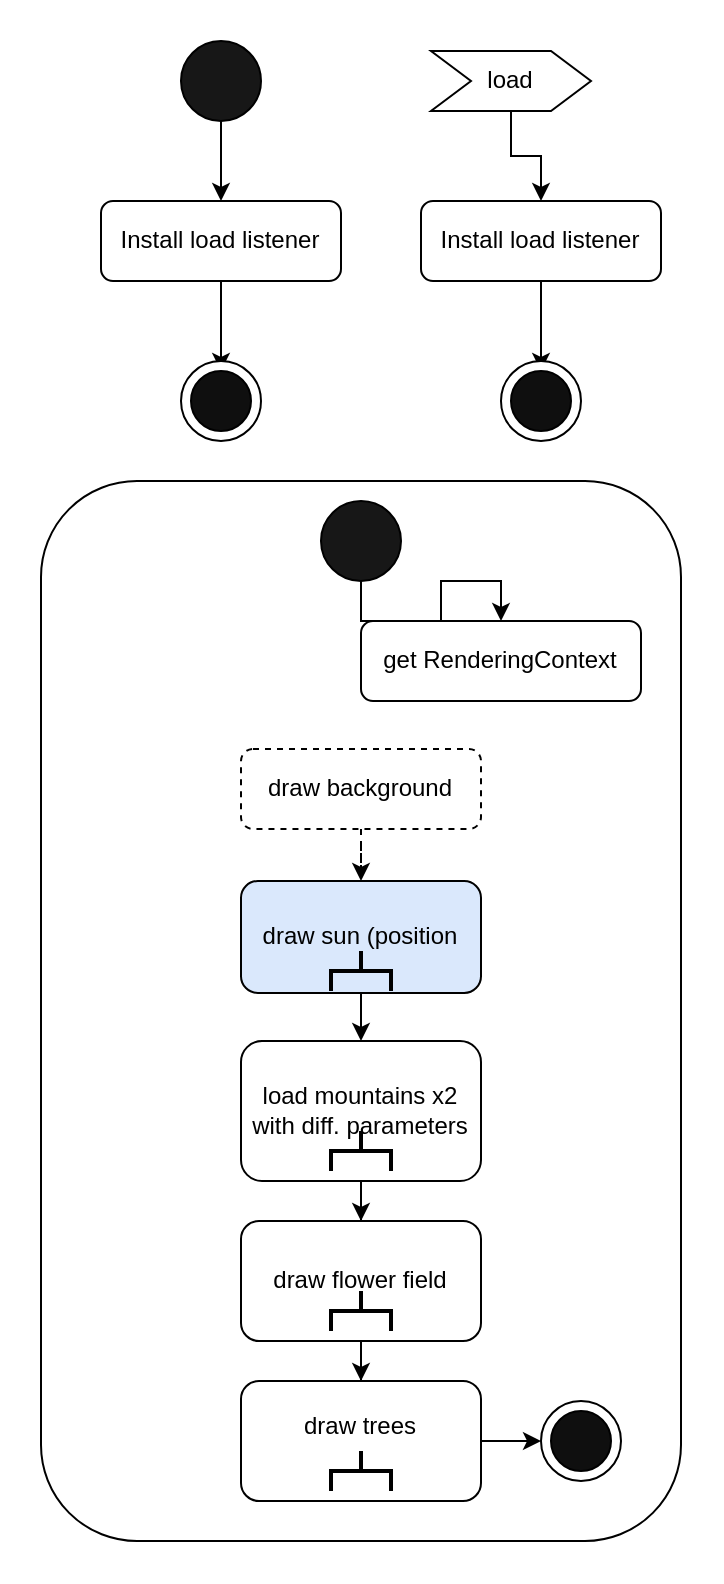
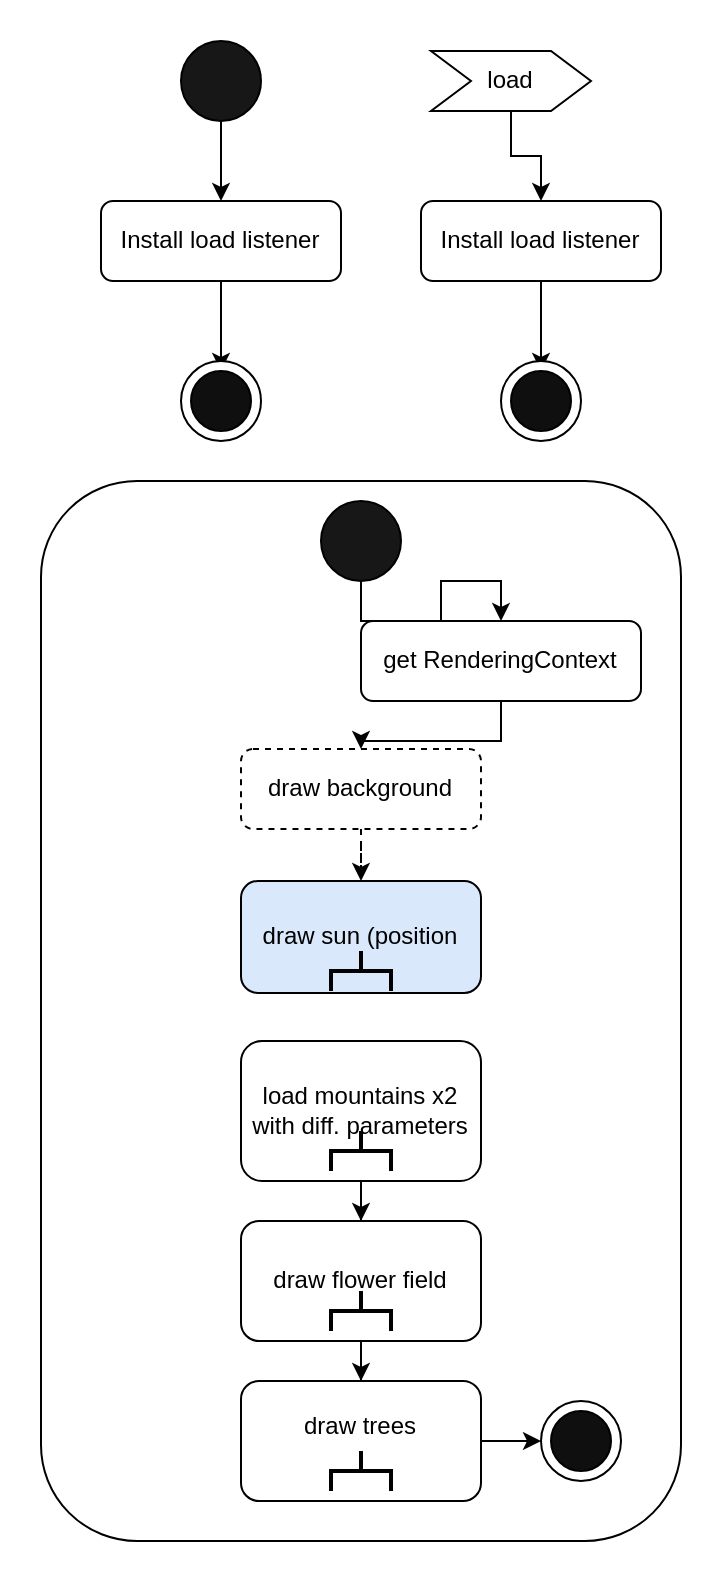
none -> (449, 741)
(361, 1033) -> none
